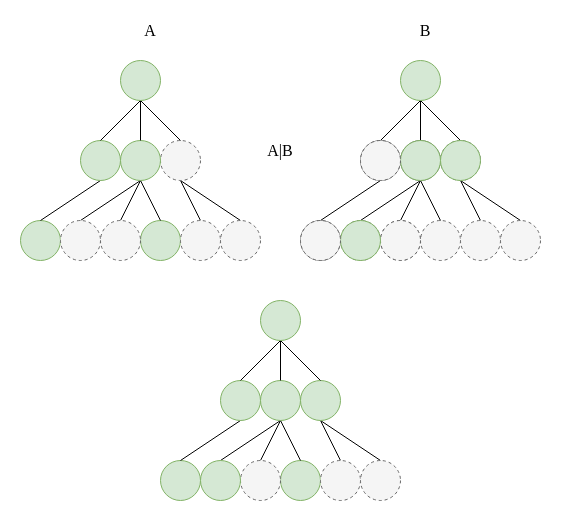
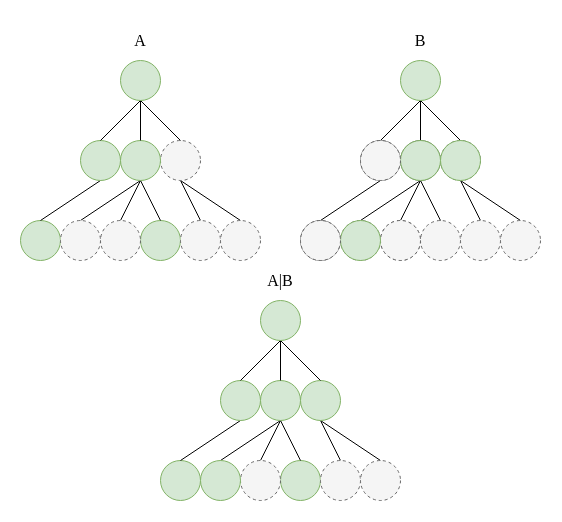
(151, 31) -> (141, 41)
(426, 31) -> (421, 41)
(281, 151) -> (281, 281)
